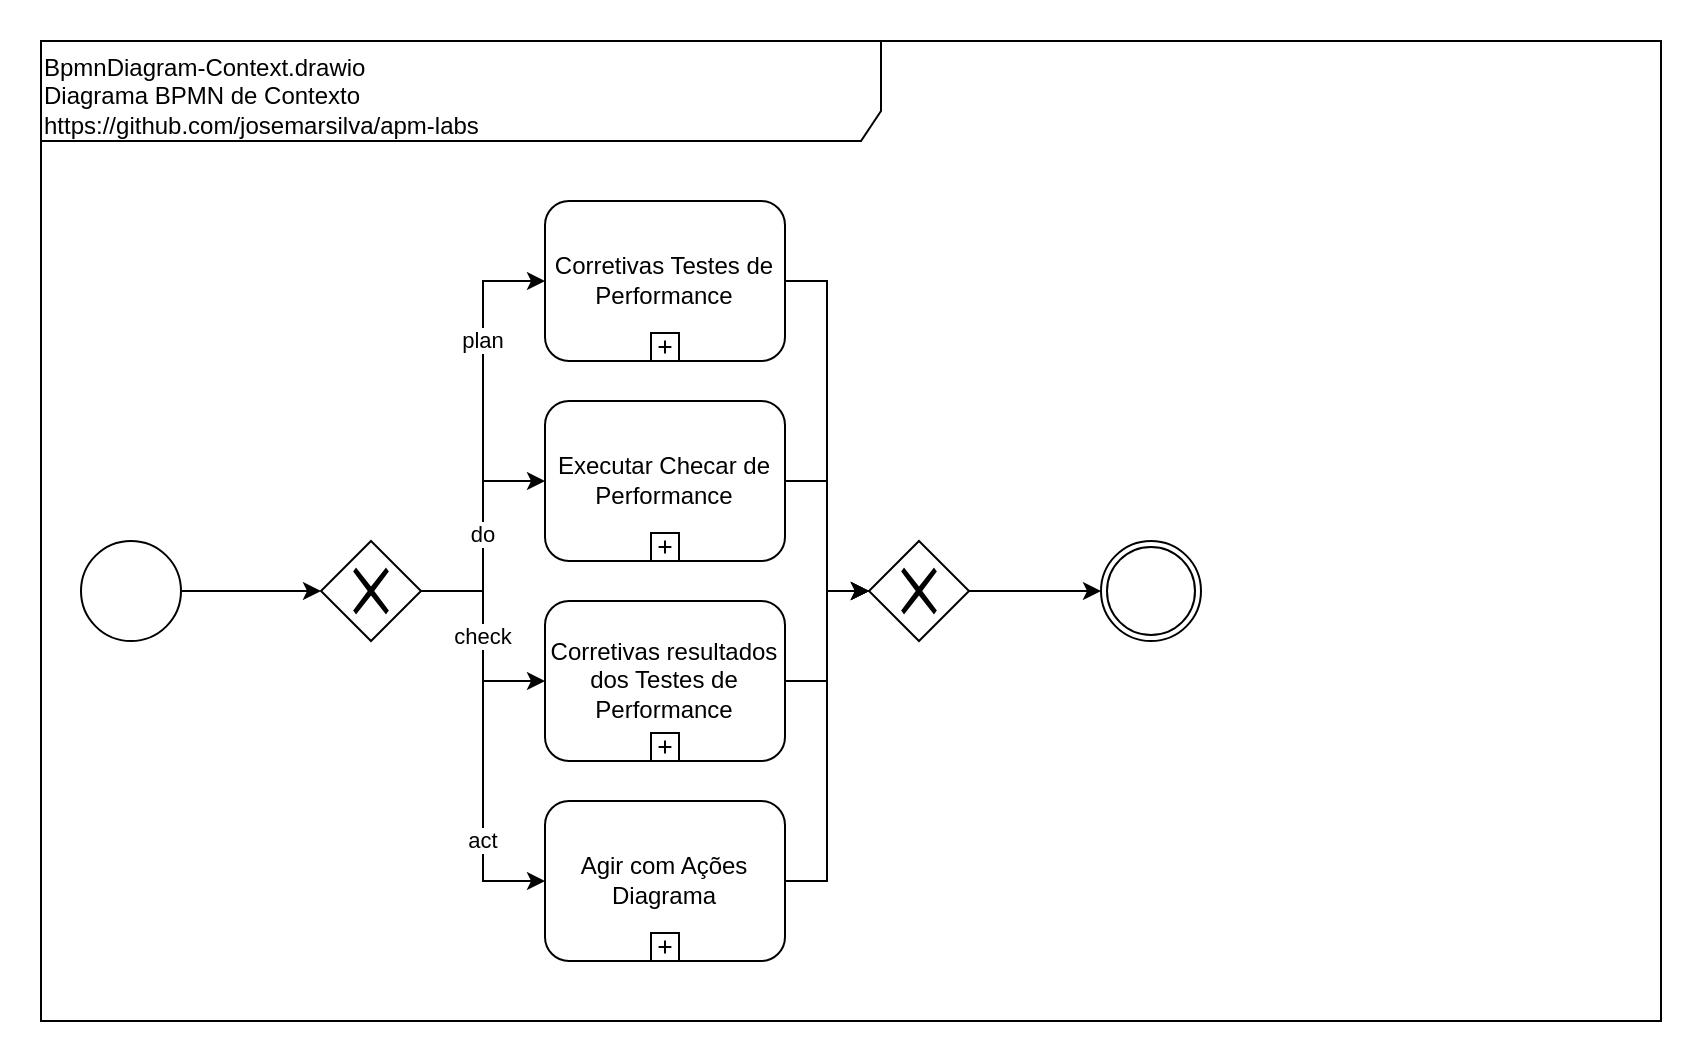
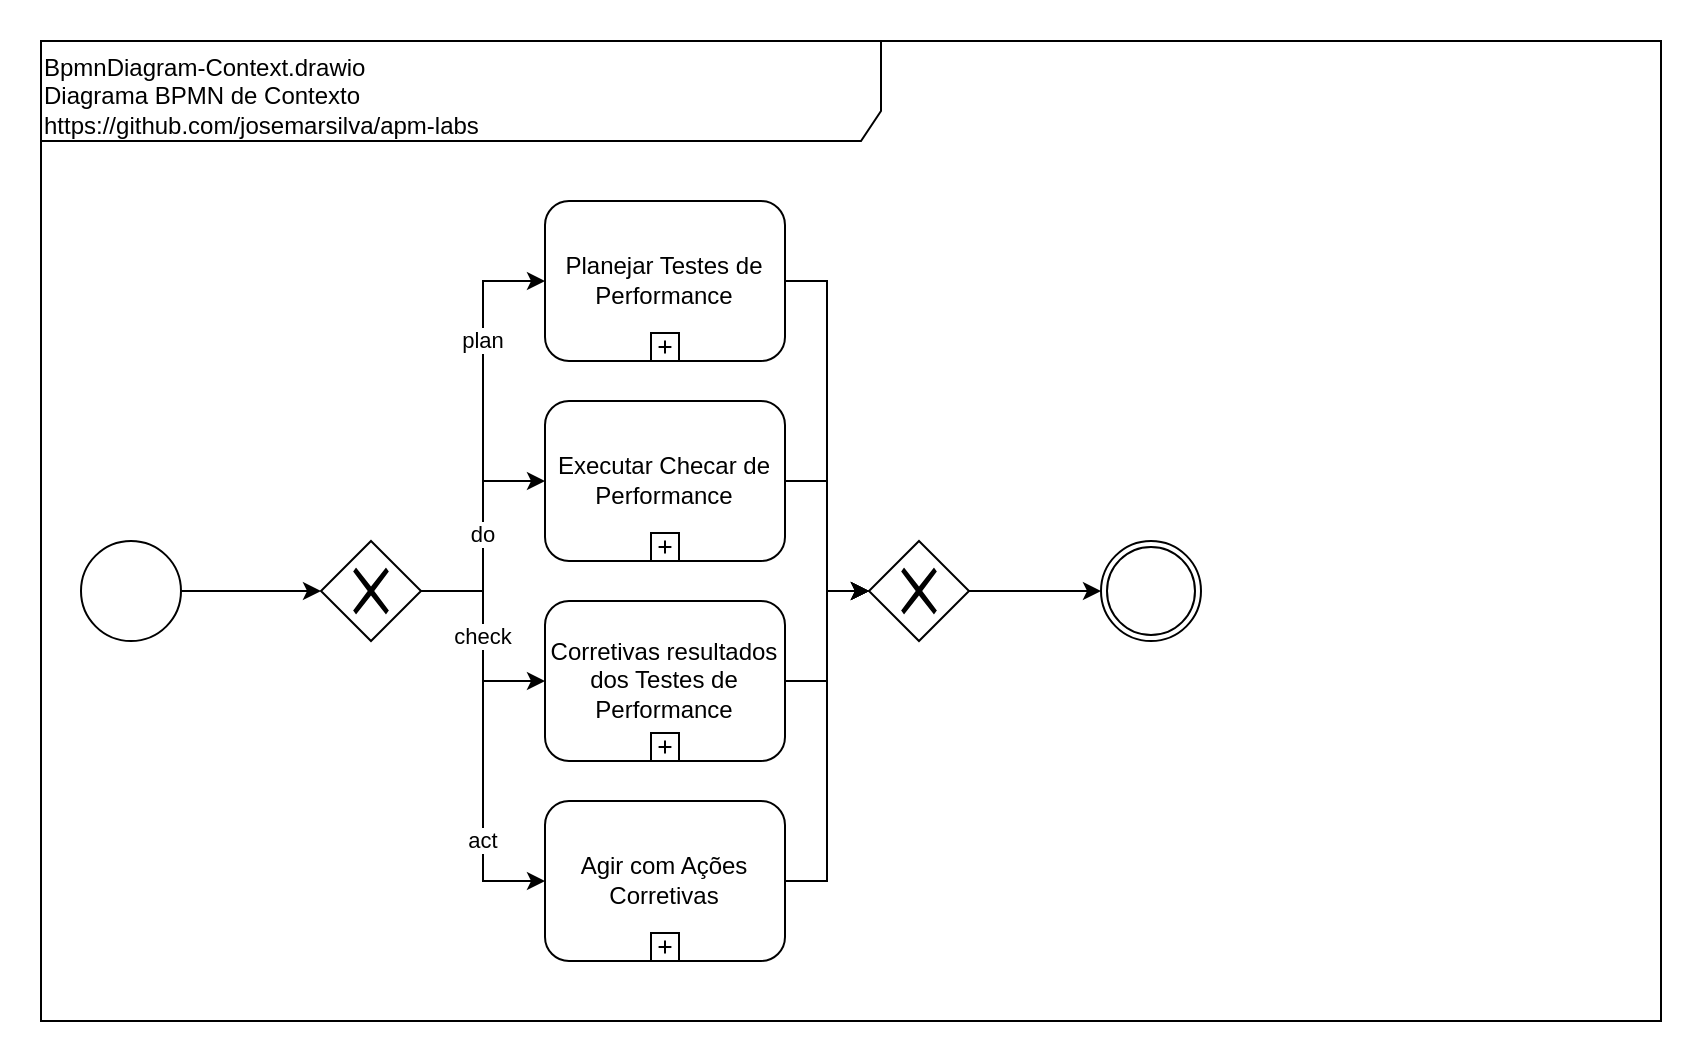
(665, 281) -> (665, 281)
(665, 881) -> (665, 881)
